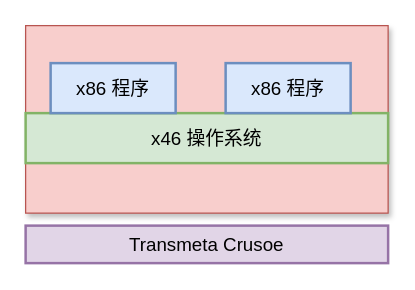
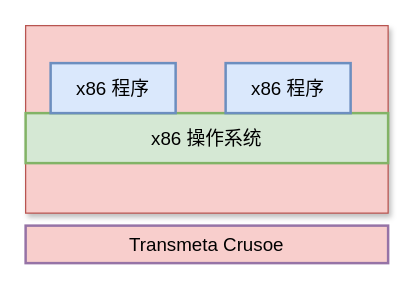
(207, 138) -> (207, 138)
(207, 244) -> (207, 244)
